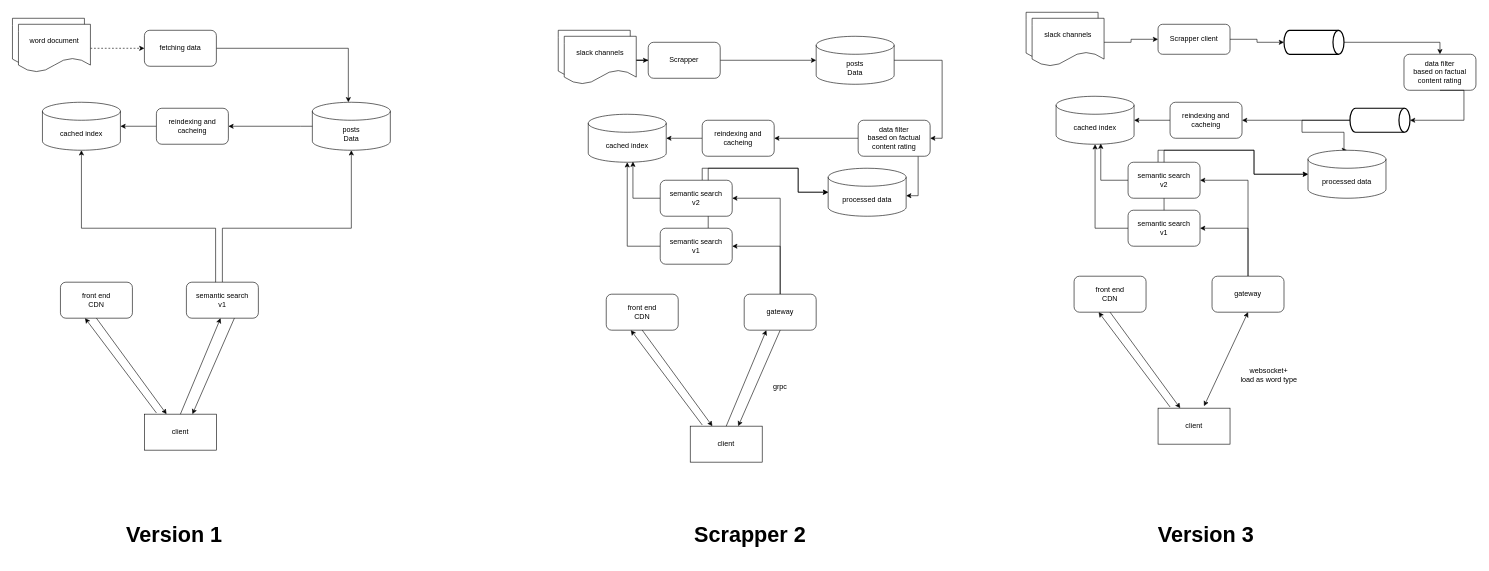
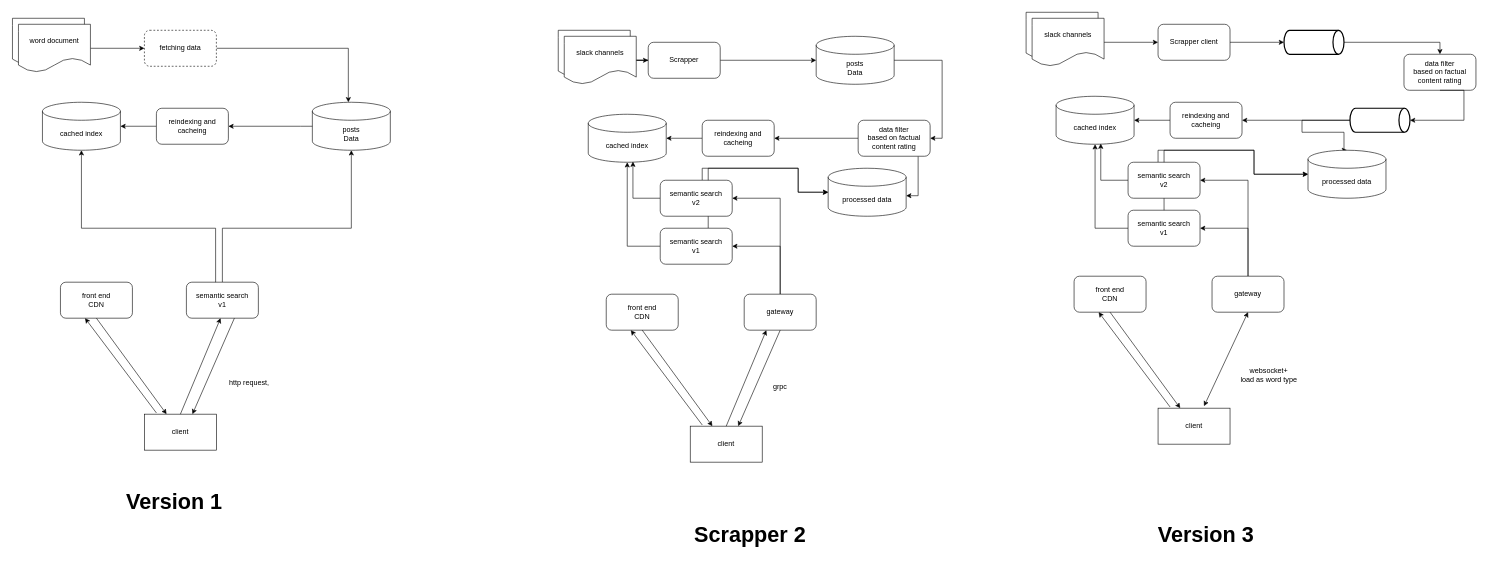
(1194, 39) -> (1194, 42)
(115, 48) -> (115, 48)
(180, 48) -> (180, 48)
none -> (249, 387)
(174, 534) -> (174, 501)
